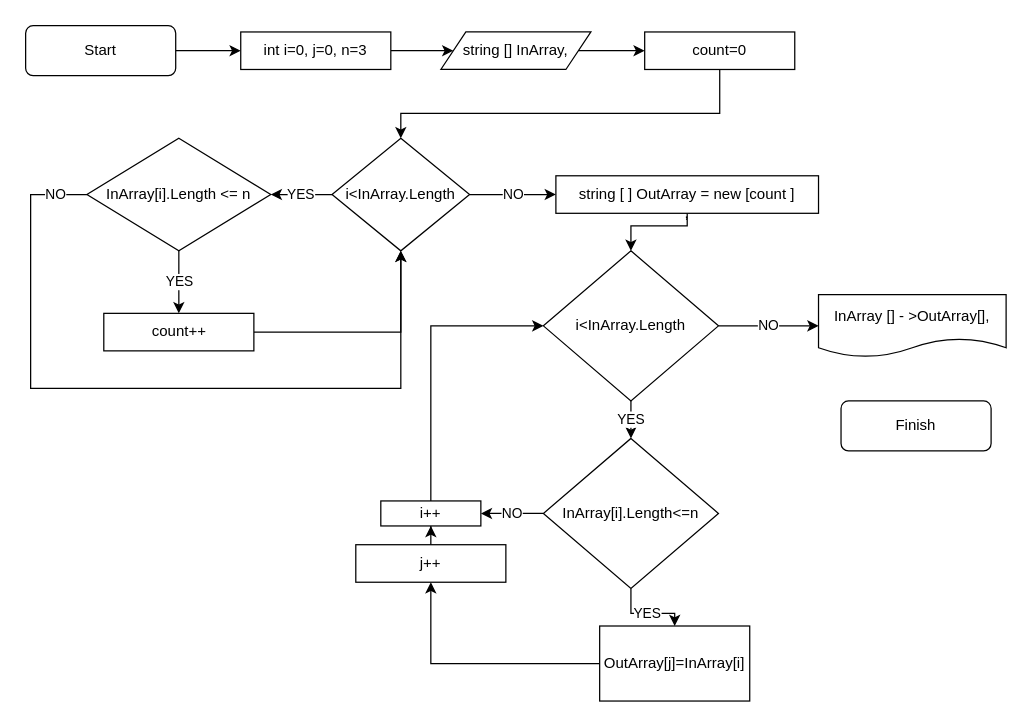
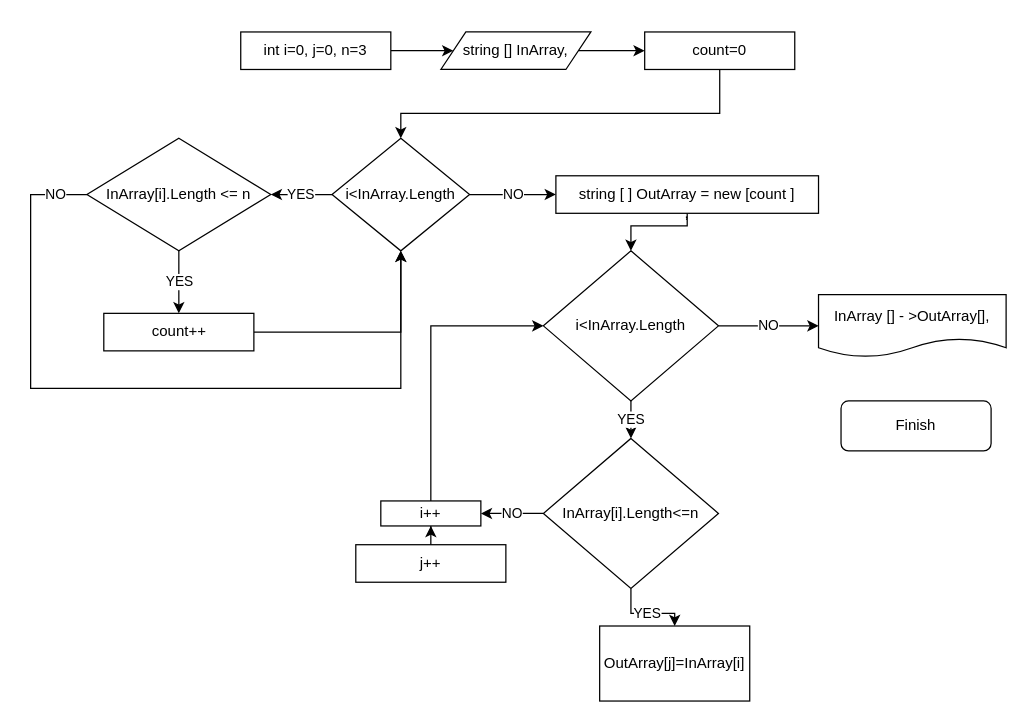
(101, 51) -> none
(204, 51) -> none
(479, 663) -> none
